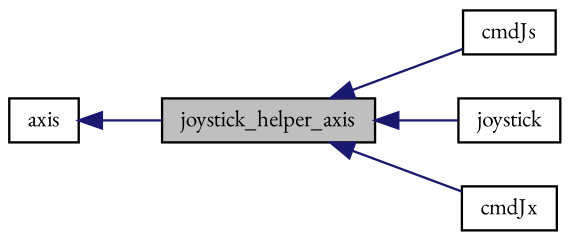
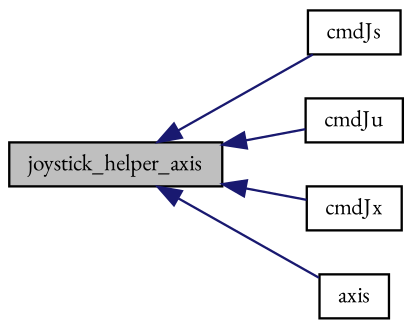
(132, 120) -> (249, 238)
(509, 120) -> (354, 120)
